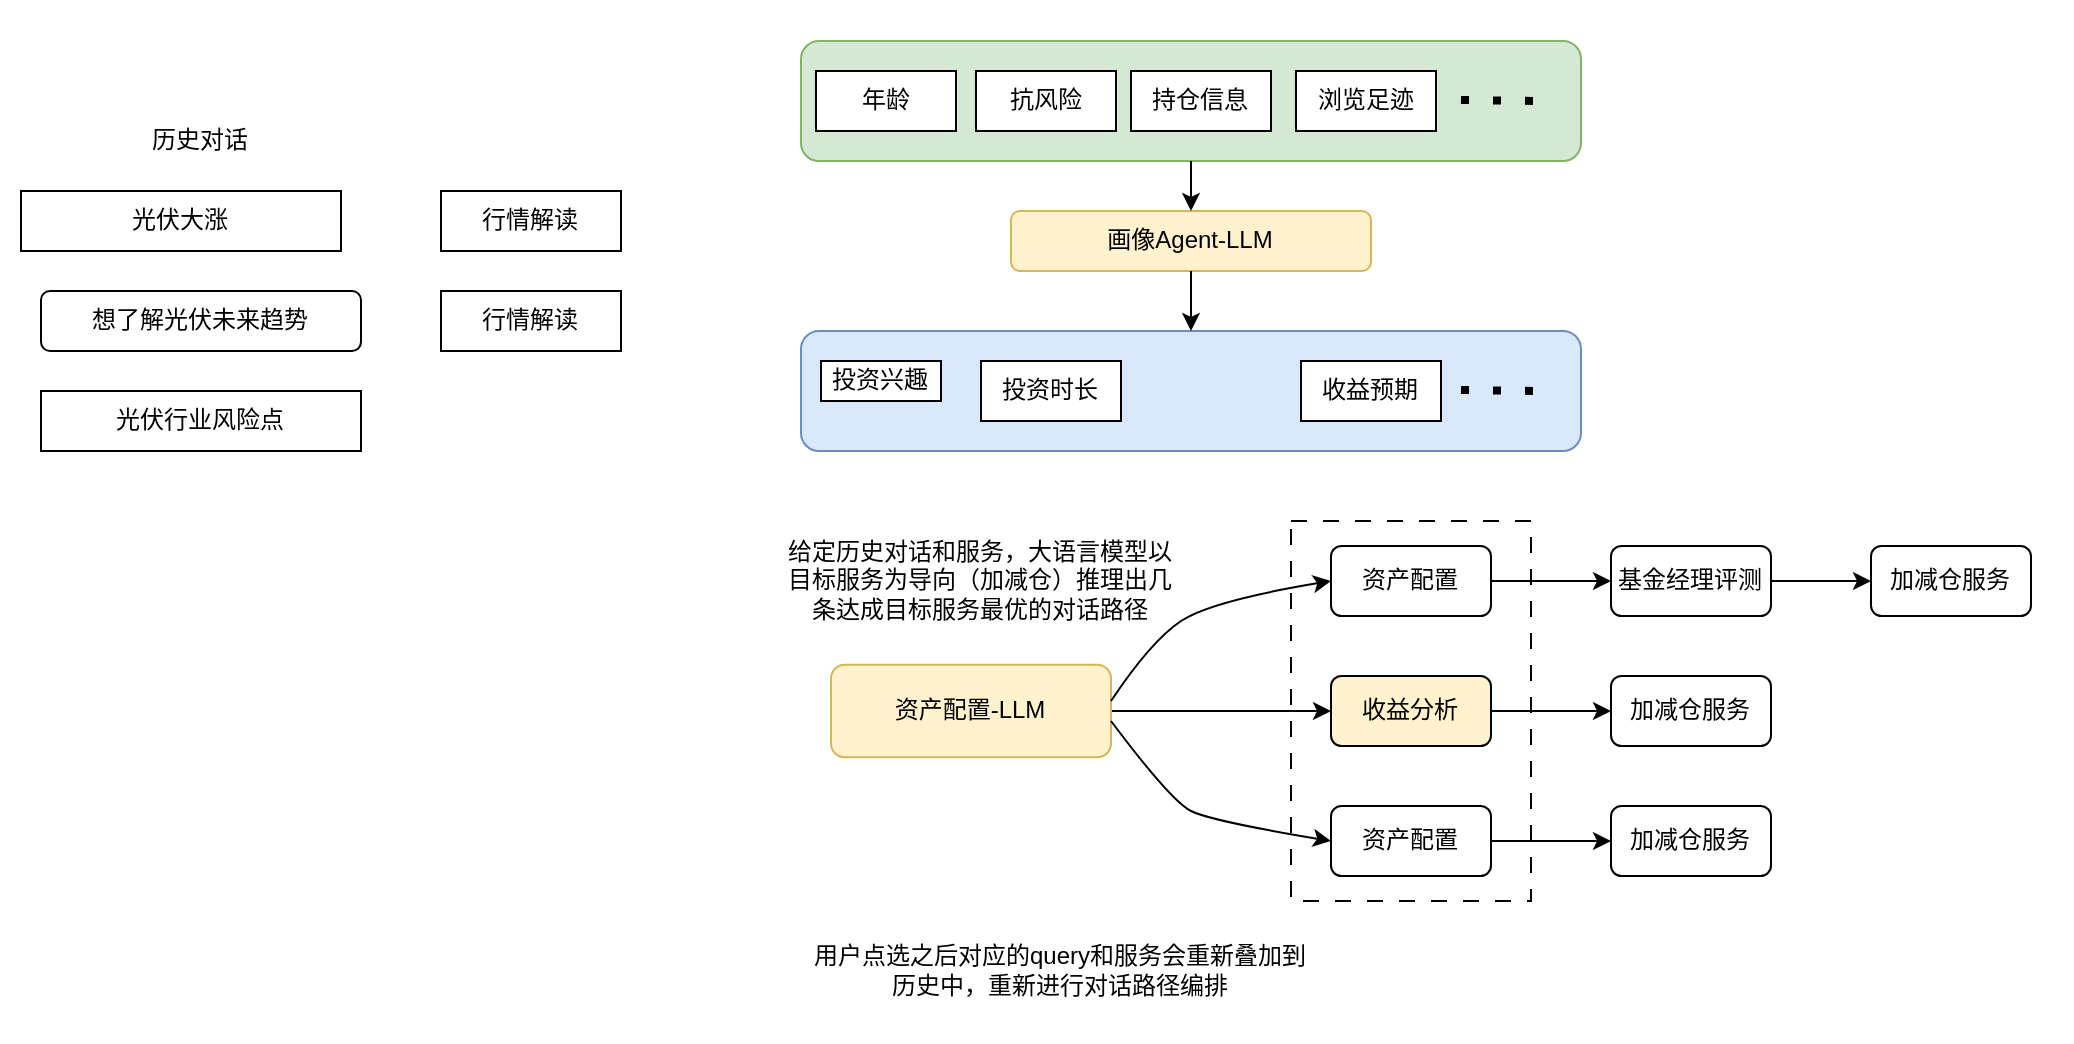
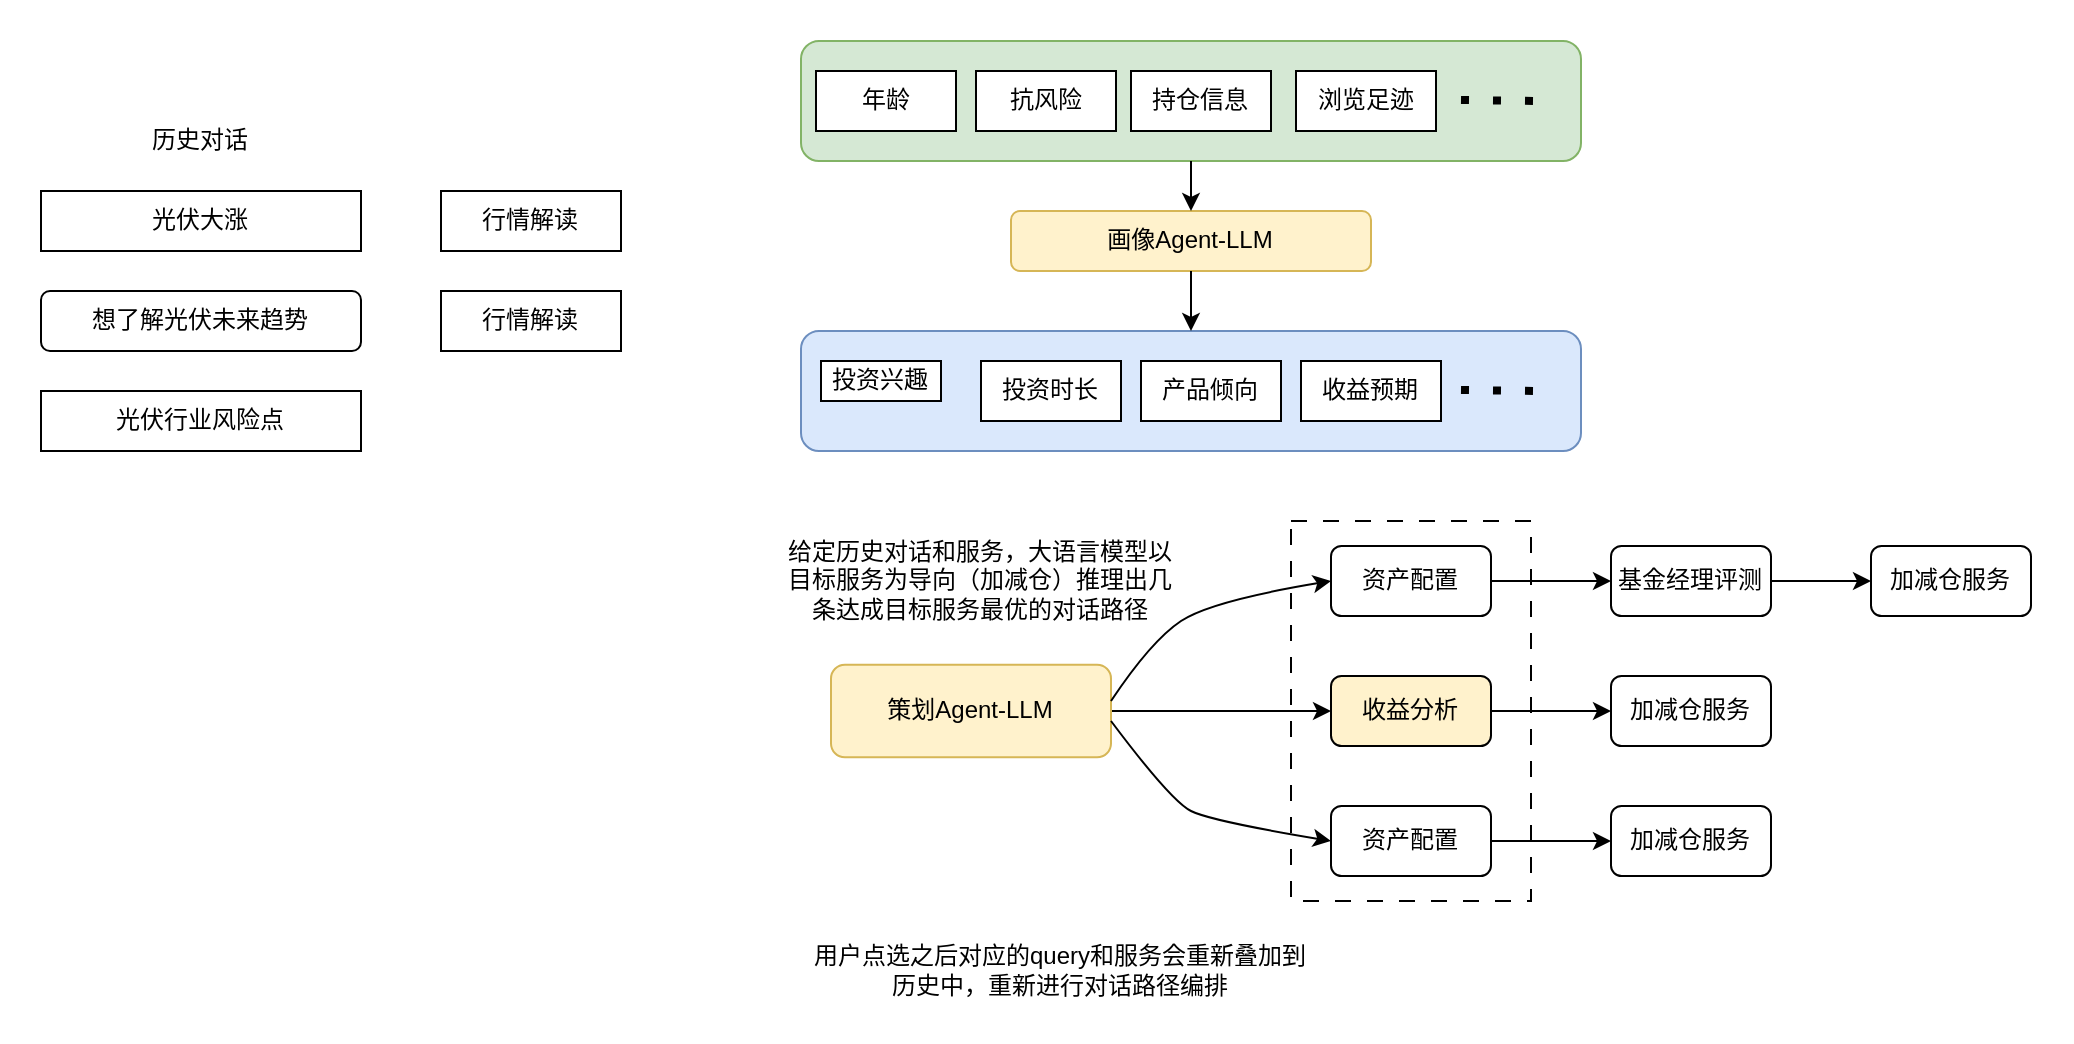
(181, 221) -> (201, 221)
none -> (1211, 391)
(971, 711) -> (971, 711)
